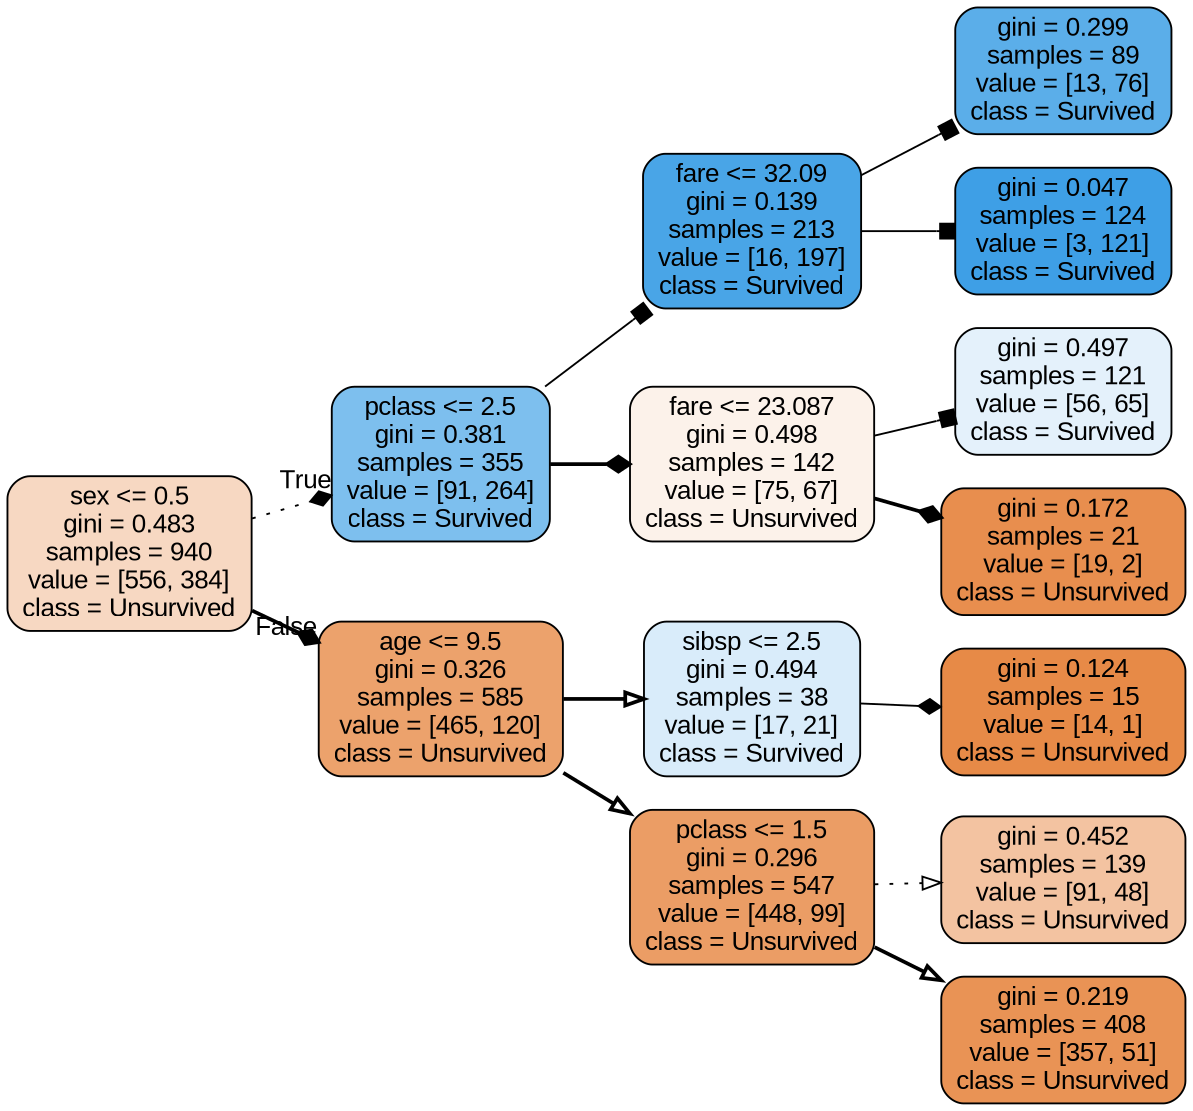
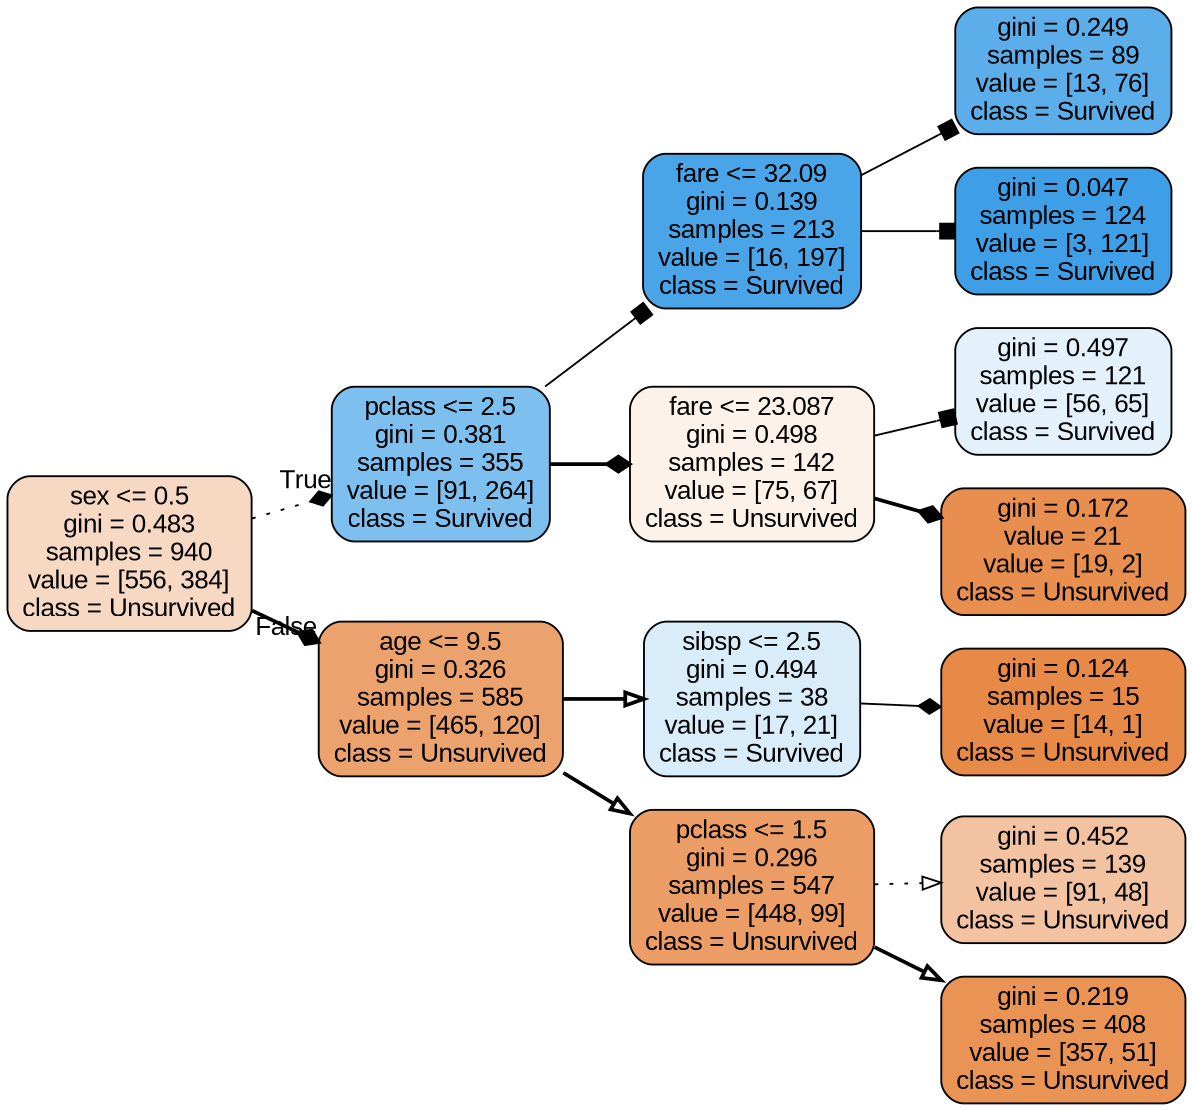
(1063, 71) -> (1063, 71)
(1063, 552) -> (1063, 552)
